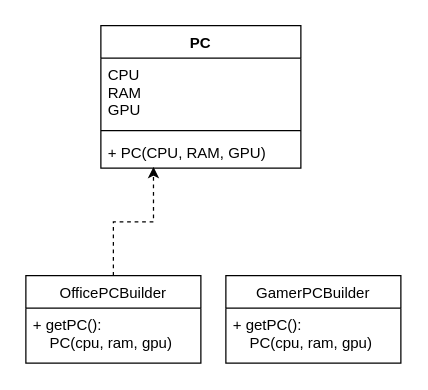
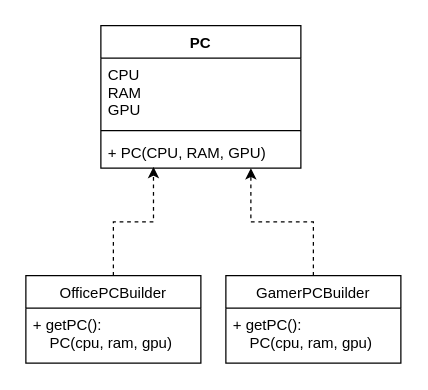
none -> (285, 222)
